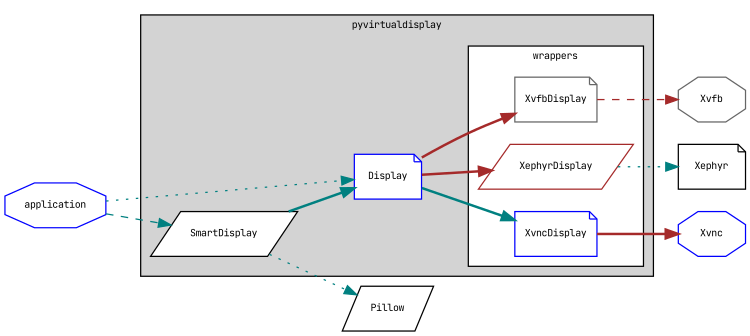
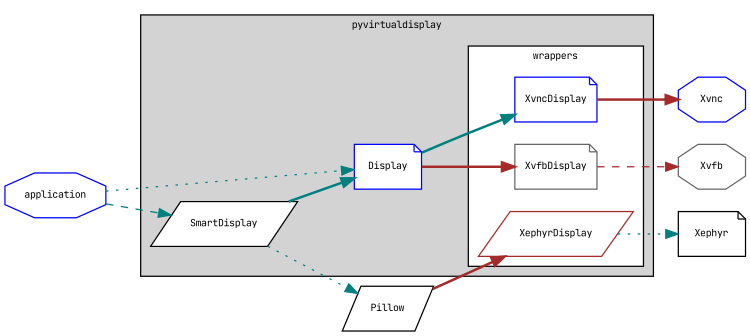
(450, 173) -> (463, 275)
